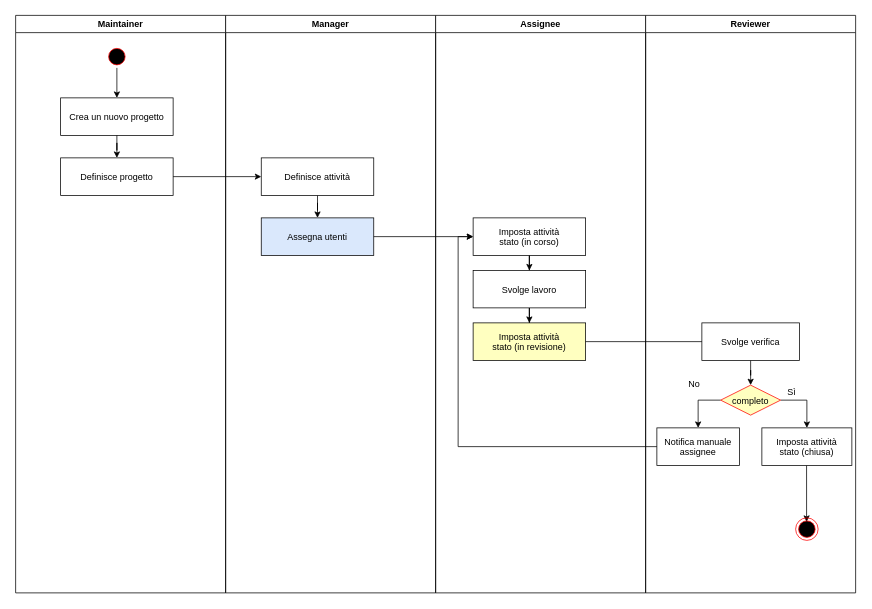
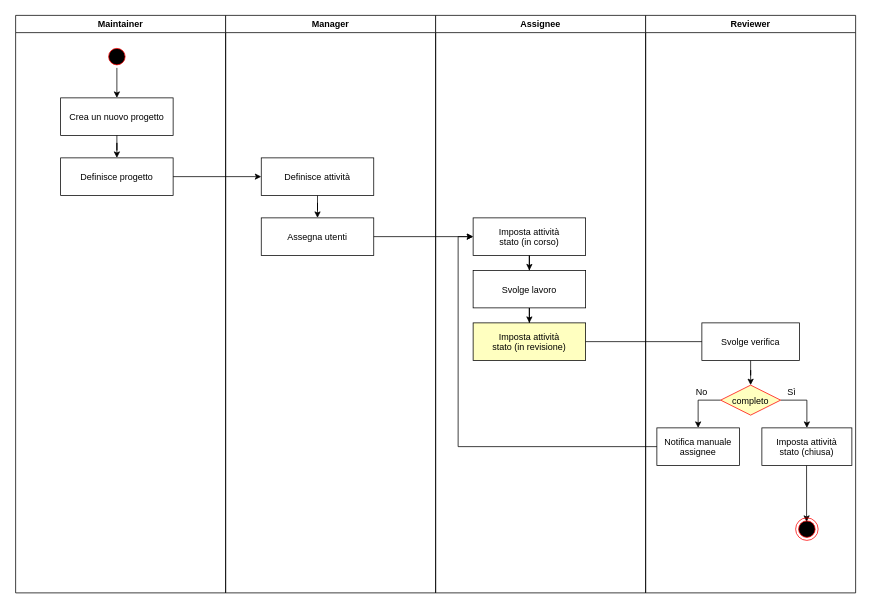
(317, 237) -> (317, 237)
(694, 384) -> (702, 392)
